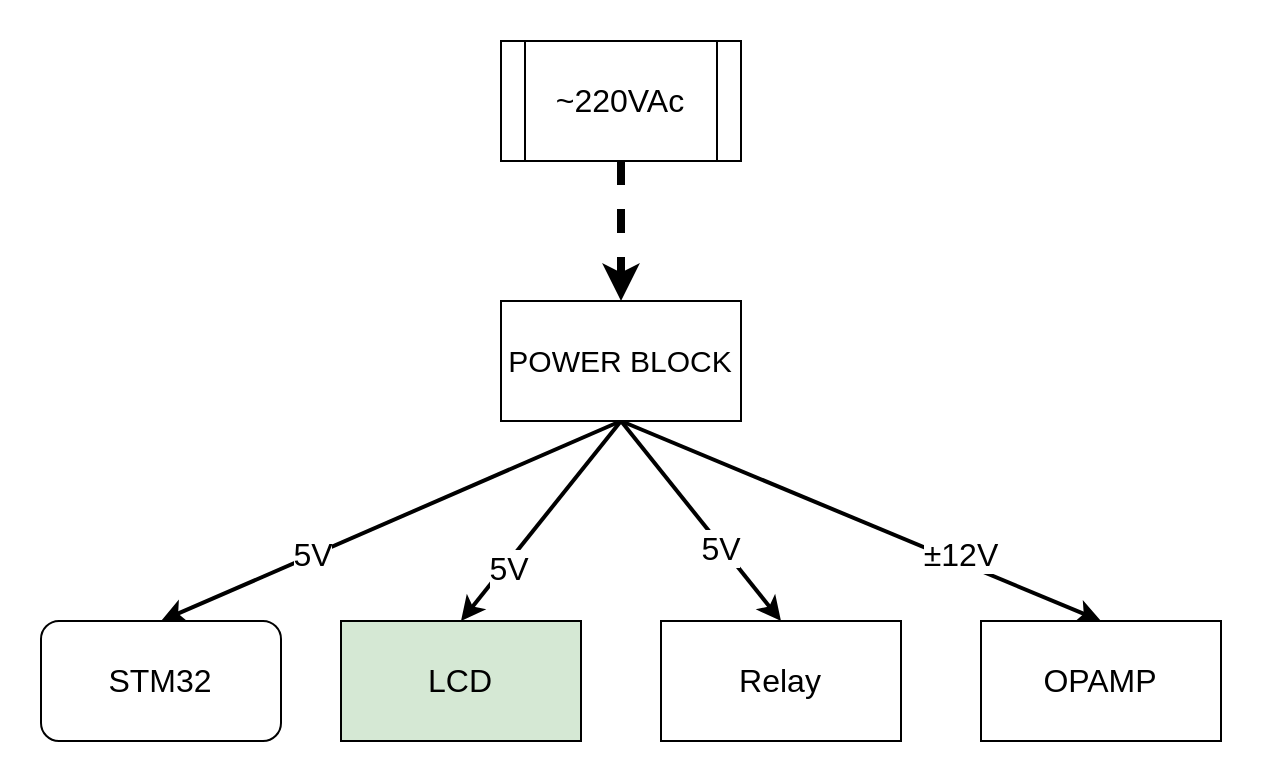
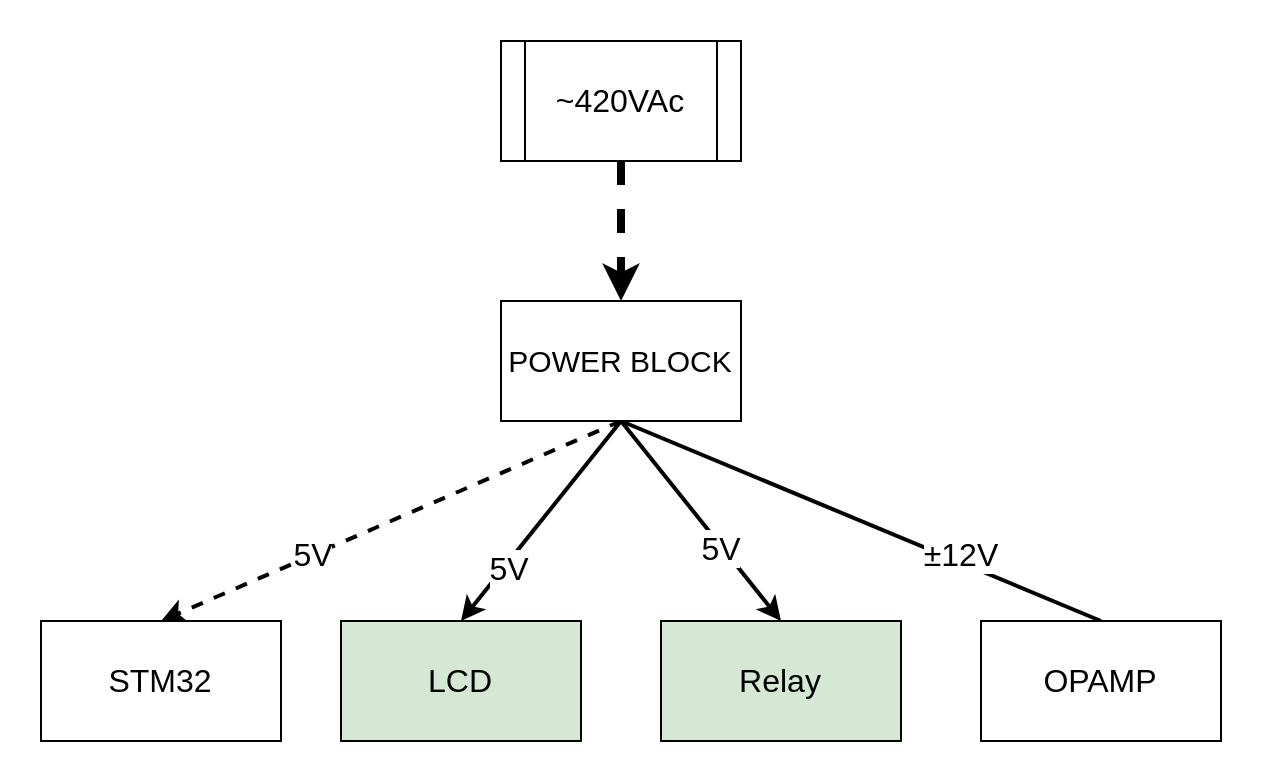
(621, 101) -> (621, 101)
(222, 594) -> (222, 594)
(1083, 614) -> (1091, 617)
(161, 681) -> (161, 681)
(781, 681) -> (781, 681)
